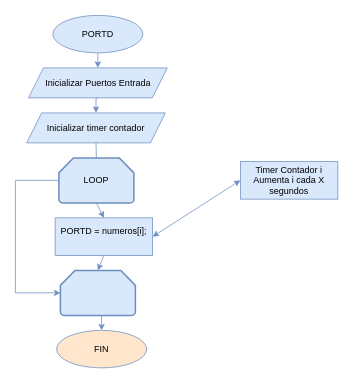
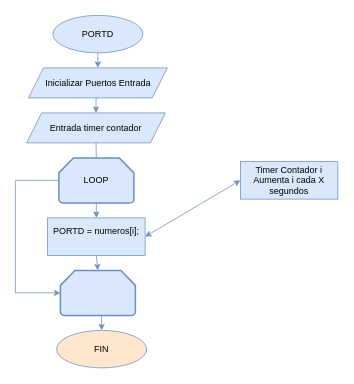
(96, 128) -> (96, 128)
(104, 237) -> (96, 237)
